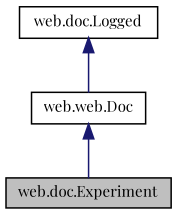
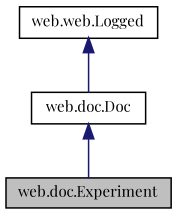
(89, 23) -> (89, 23)
(89, 108) -> (89, 108)
